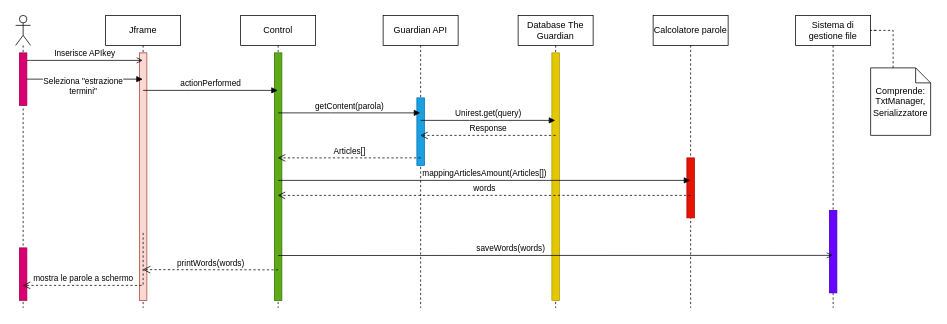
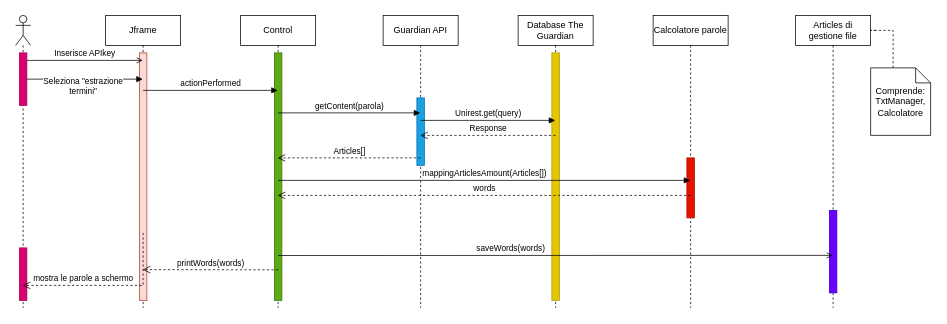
(833, 30) -> (833, 30)
(900, 102) -> (900, 102)
